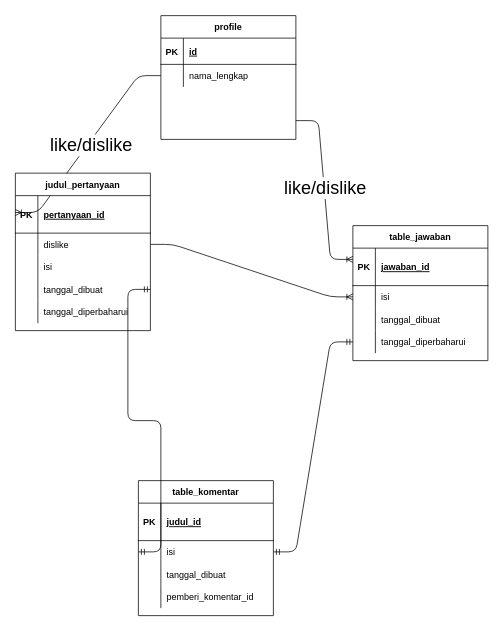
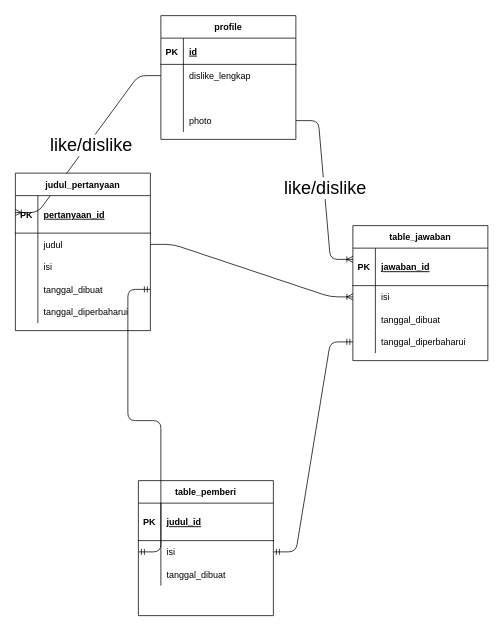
(218, 76) -> (222, 76)
none -> (240, 120)
(58, 245) -> (55, 245)
(206, 492) -> (206, 492)
(217, 597) -> none
